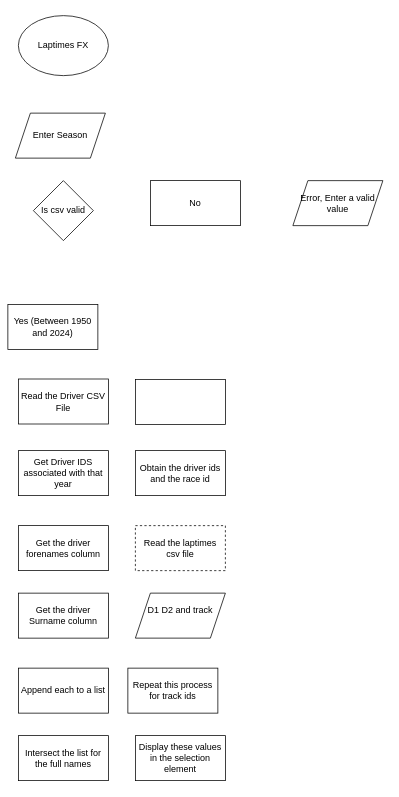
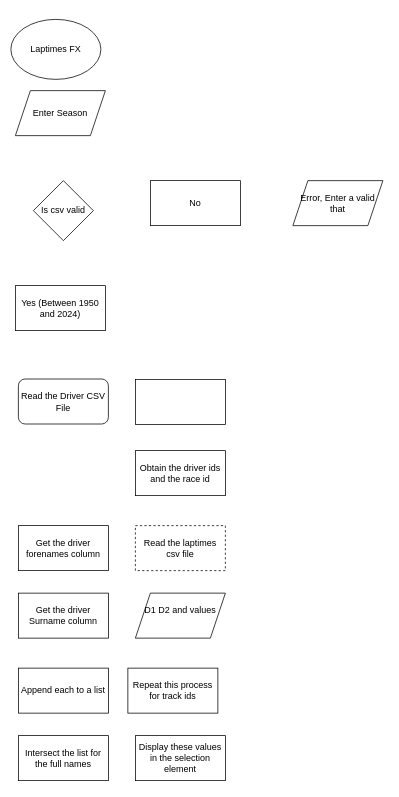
(63, 45) -> (56, 49)
(60, 135) -> (60, 113)
(338, 203) -> (338, 203)
(53, 327) -> (60, 308)
(63, 401) -> (63, 401)
(63, 473) -> none
(180, 615) -> (180, 615)
